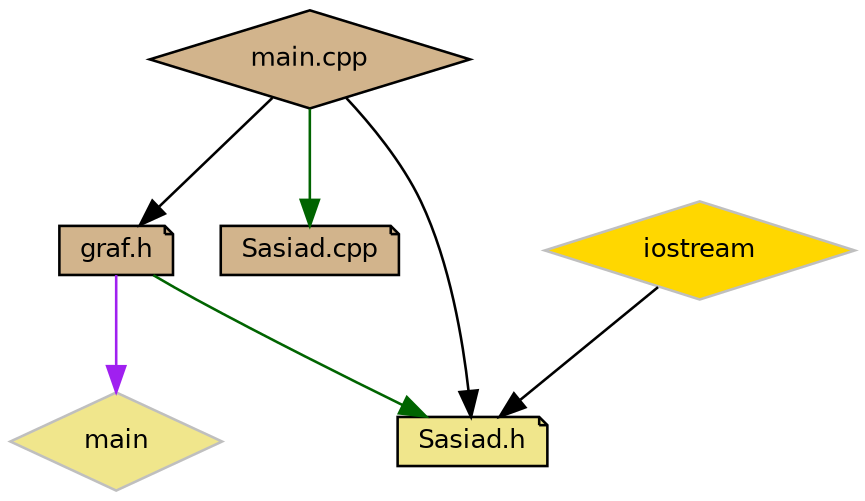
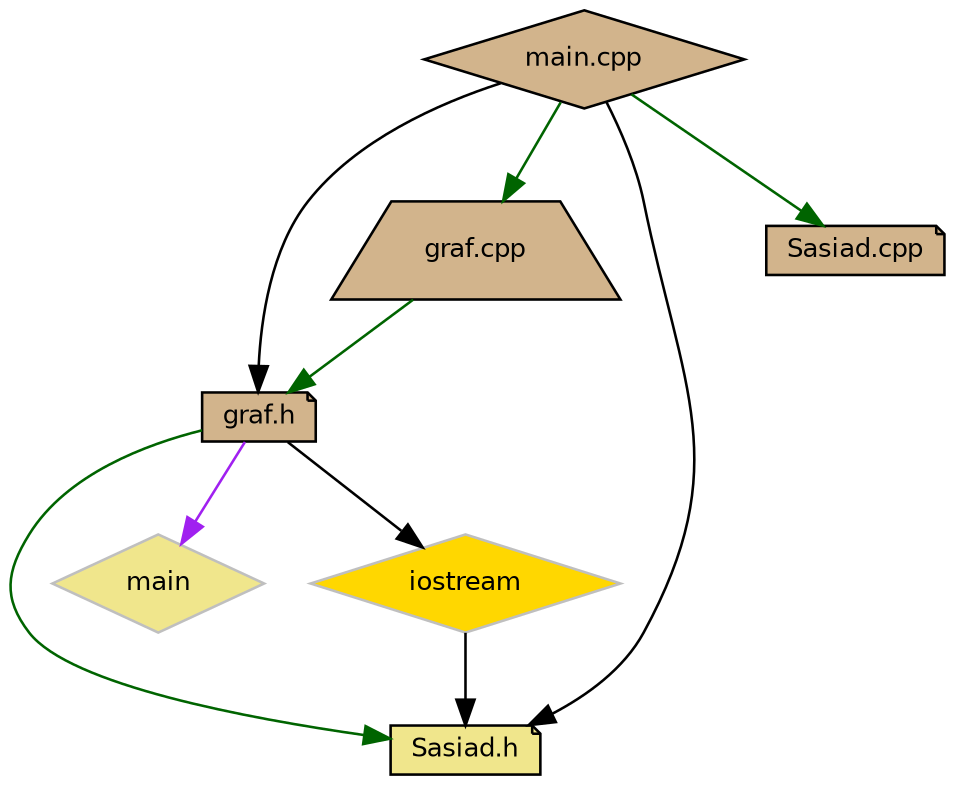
none -> (476, 250)
none -> (345, 486)
